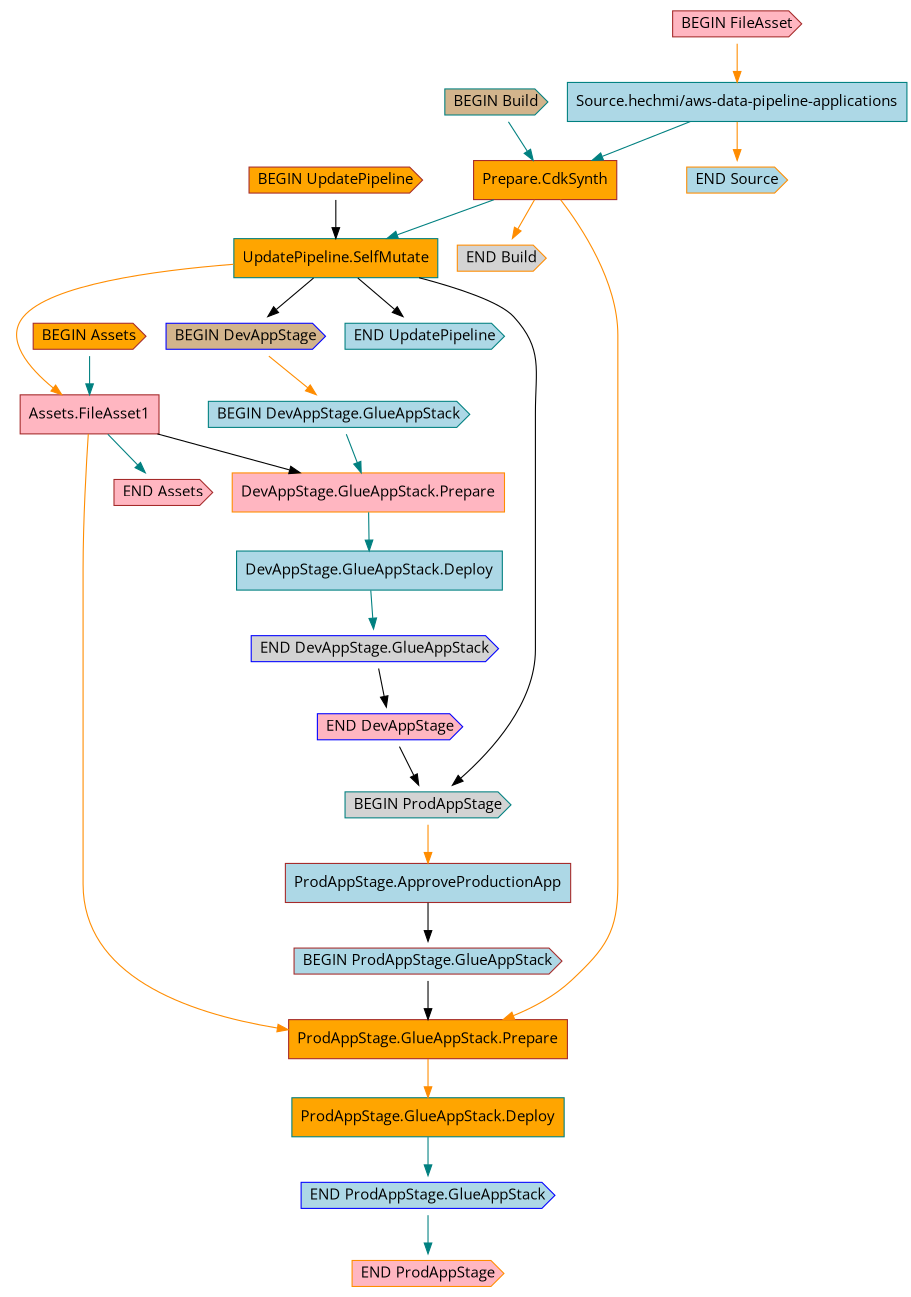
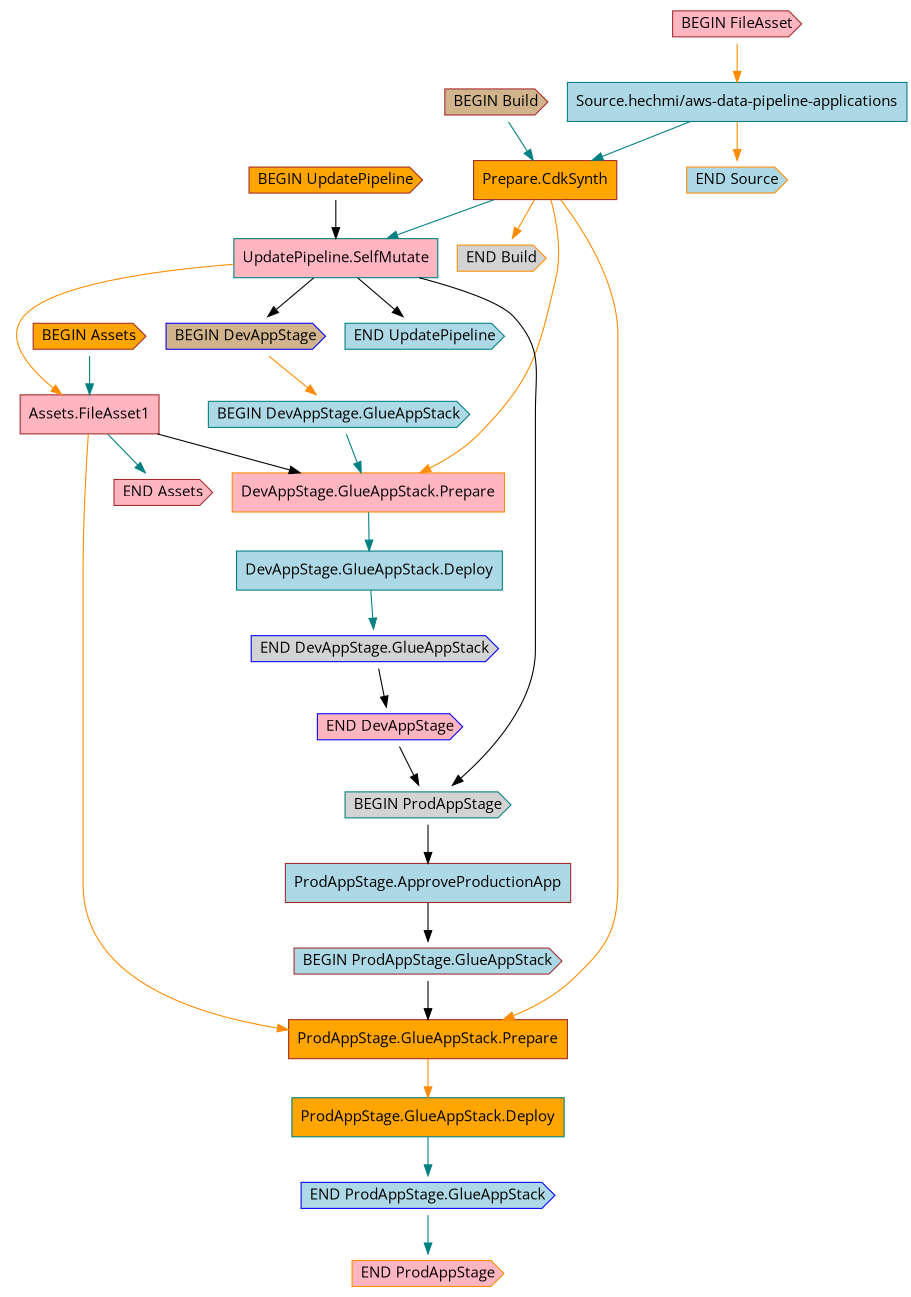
(496, 102) -> (496, 102)
(336, 258) -> (336, 258)
none -> (540, 339)
(428, 839) -> (428, 839)
